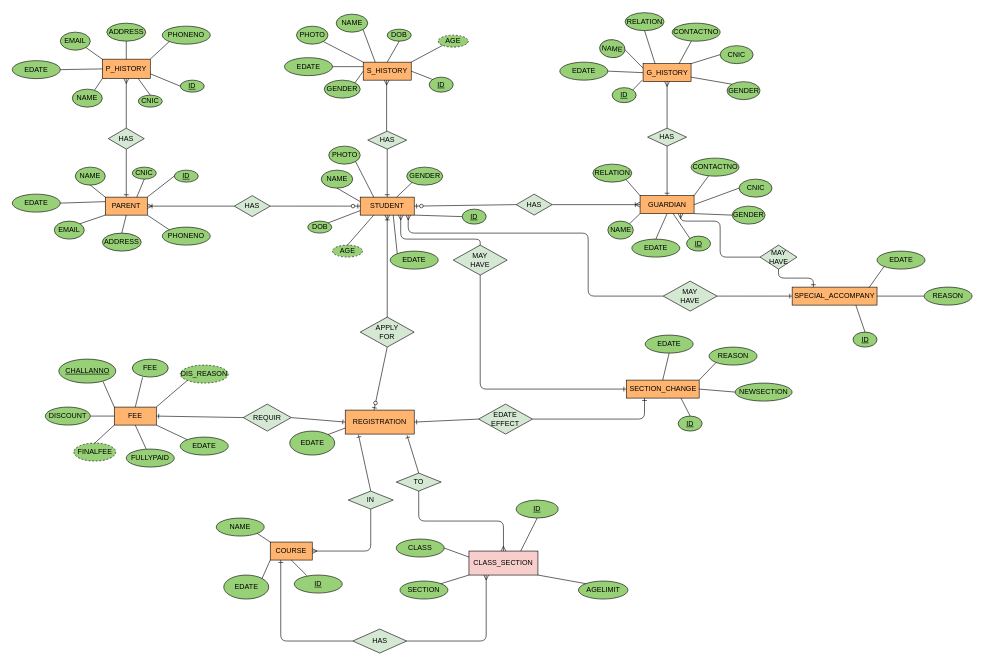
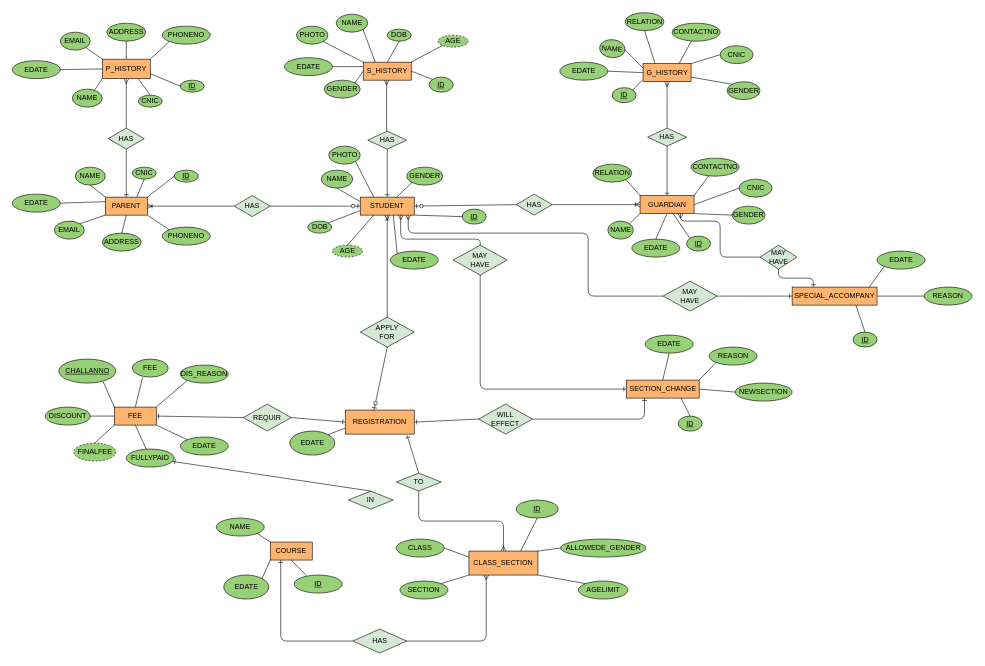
(204, 374) -> (204, 374)
(506, 419) -> (506, 419)
(365, 463) -> (272, 476)
(371, 532) -> none
none -> (603, 548)
none -> (549, 550)
(504, 563) -> (504, 563)
